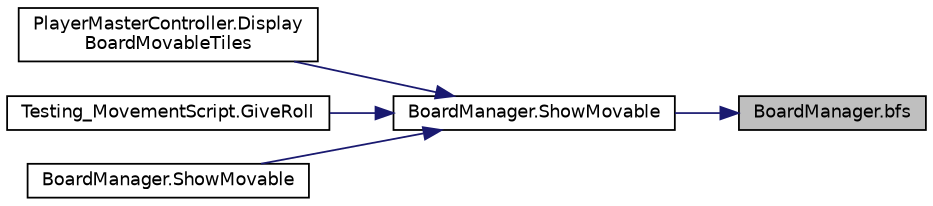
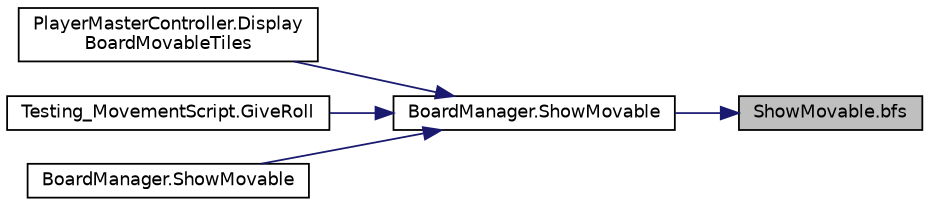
(832, 113) -> (831, 113)
